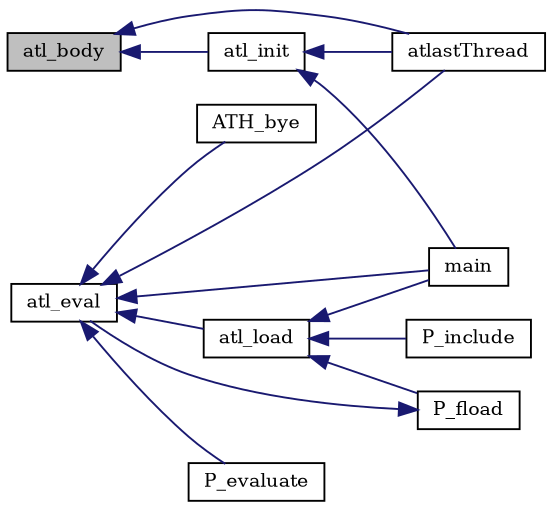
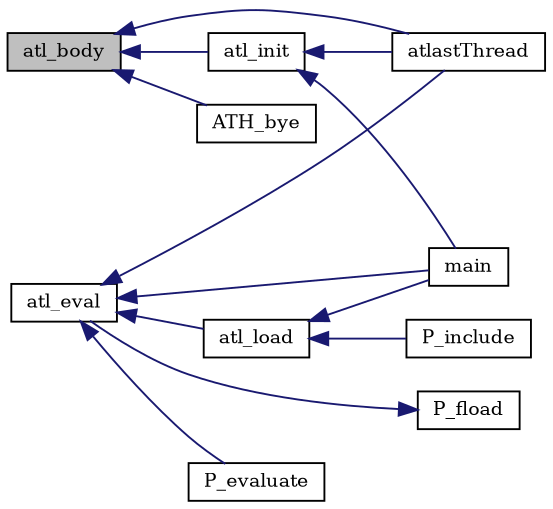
(155, 201) -> (169, 91)
(372, 378) -> none
